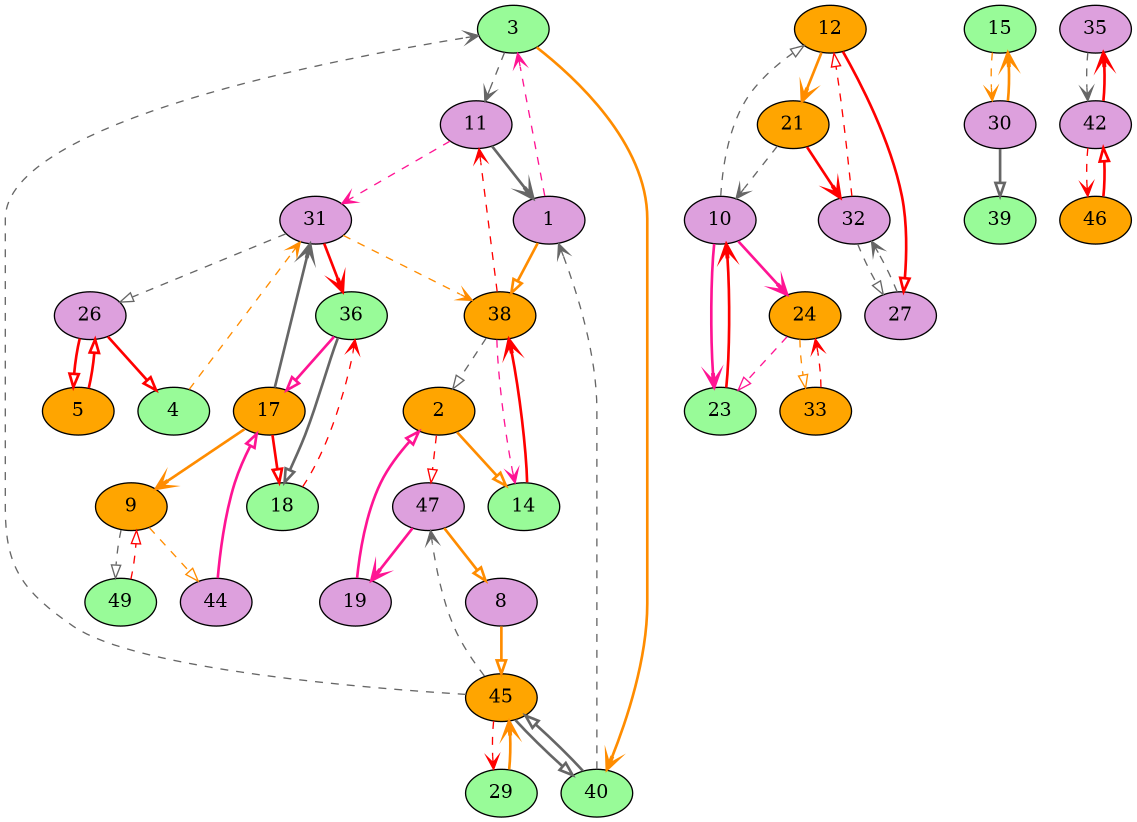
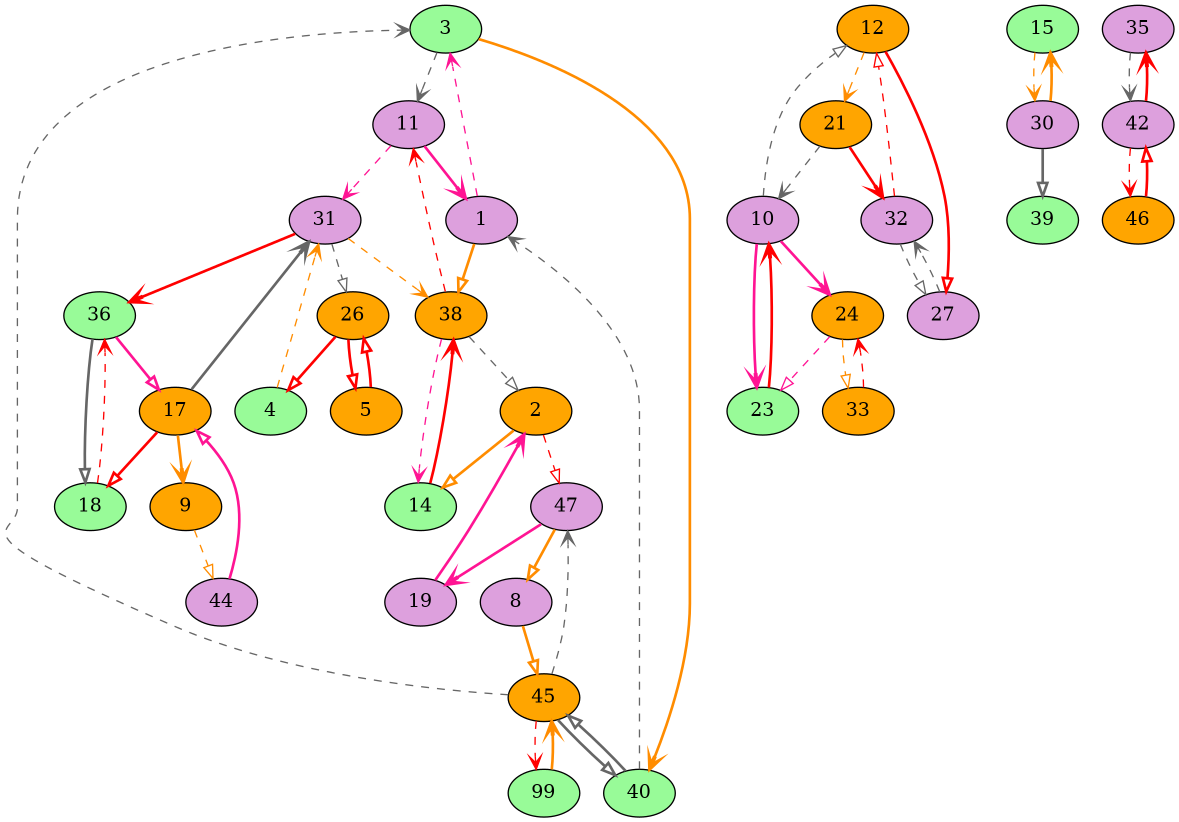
(814, 71) -> (857, 71)
(509, 167) -> (441, 167)
(90, 316) -> (353, 316)
(372, 505) -> (478, 514)
(121, 602) -> none
(501, 793) -> (544, 793)
